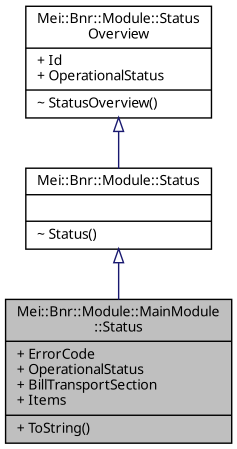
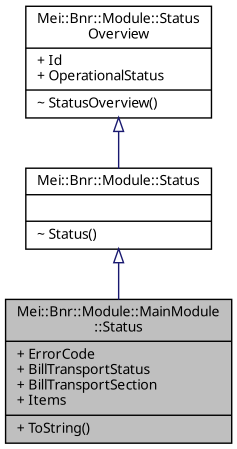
(80, 370) -> (84, 370)
